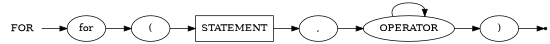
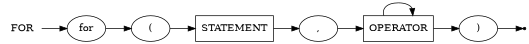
(409, 29) -> (398, 29)
